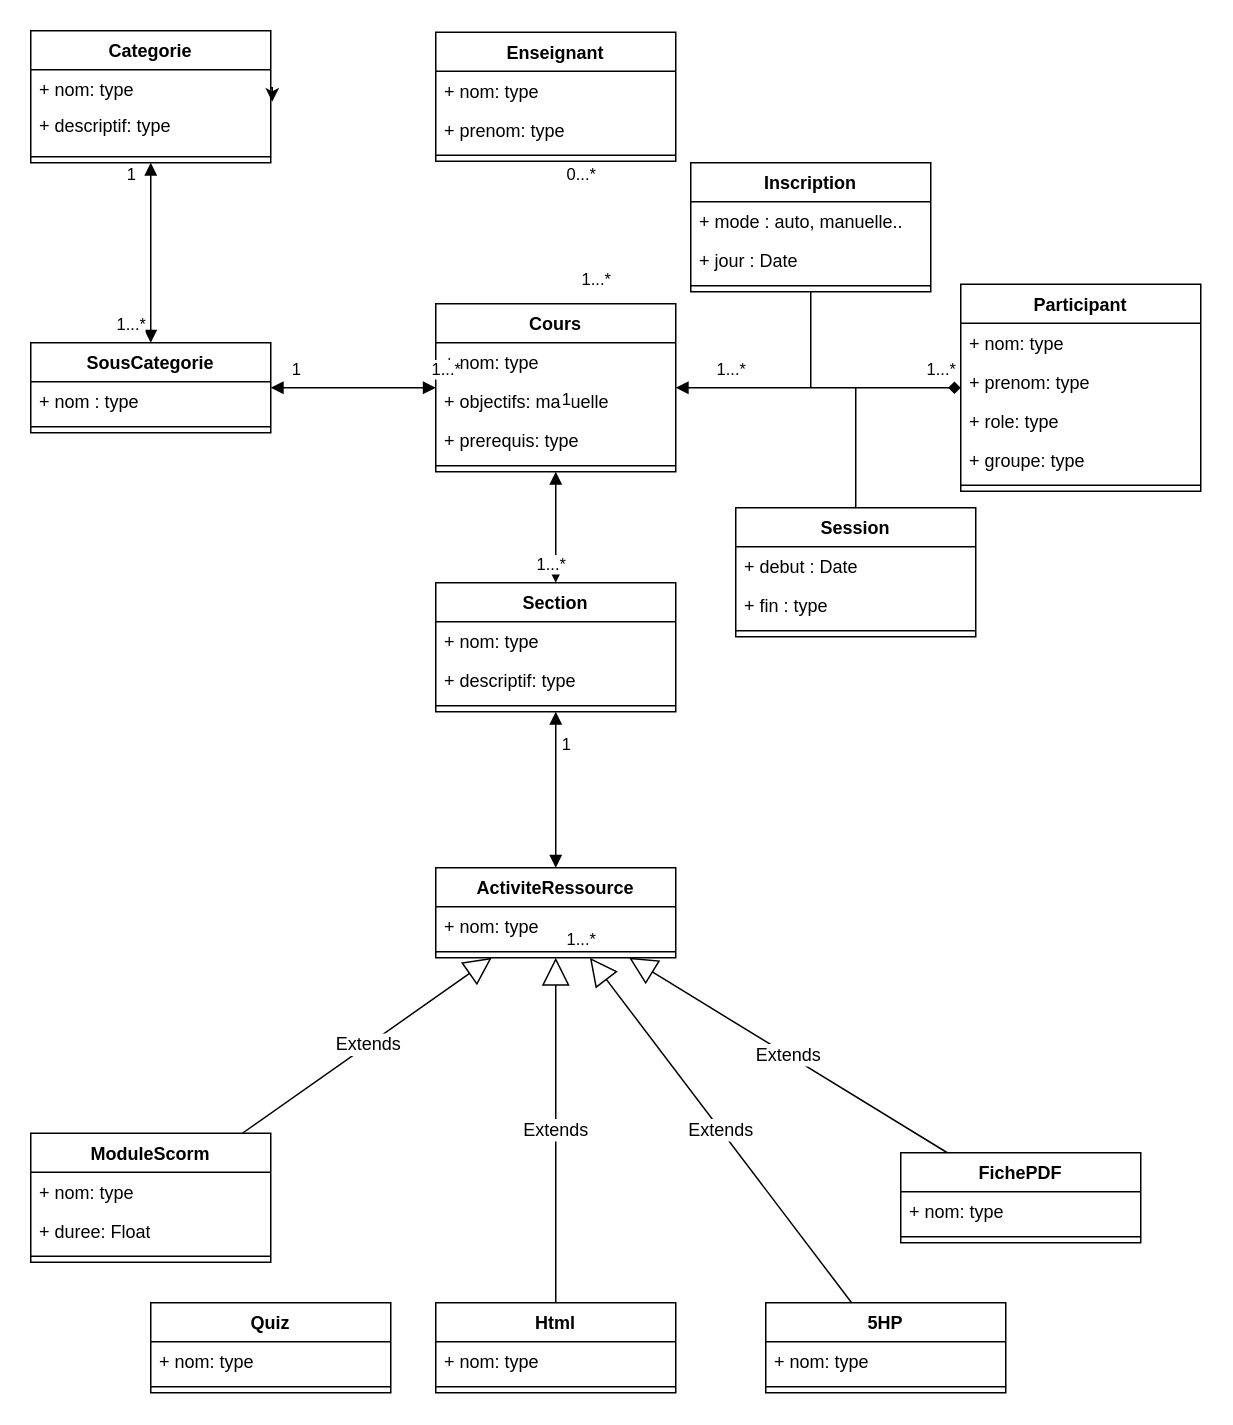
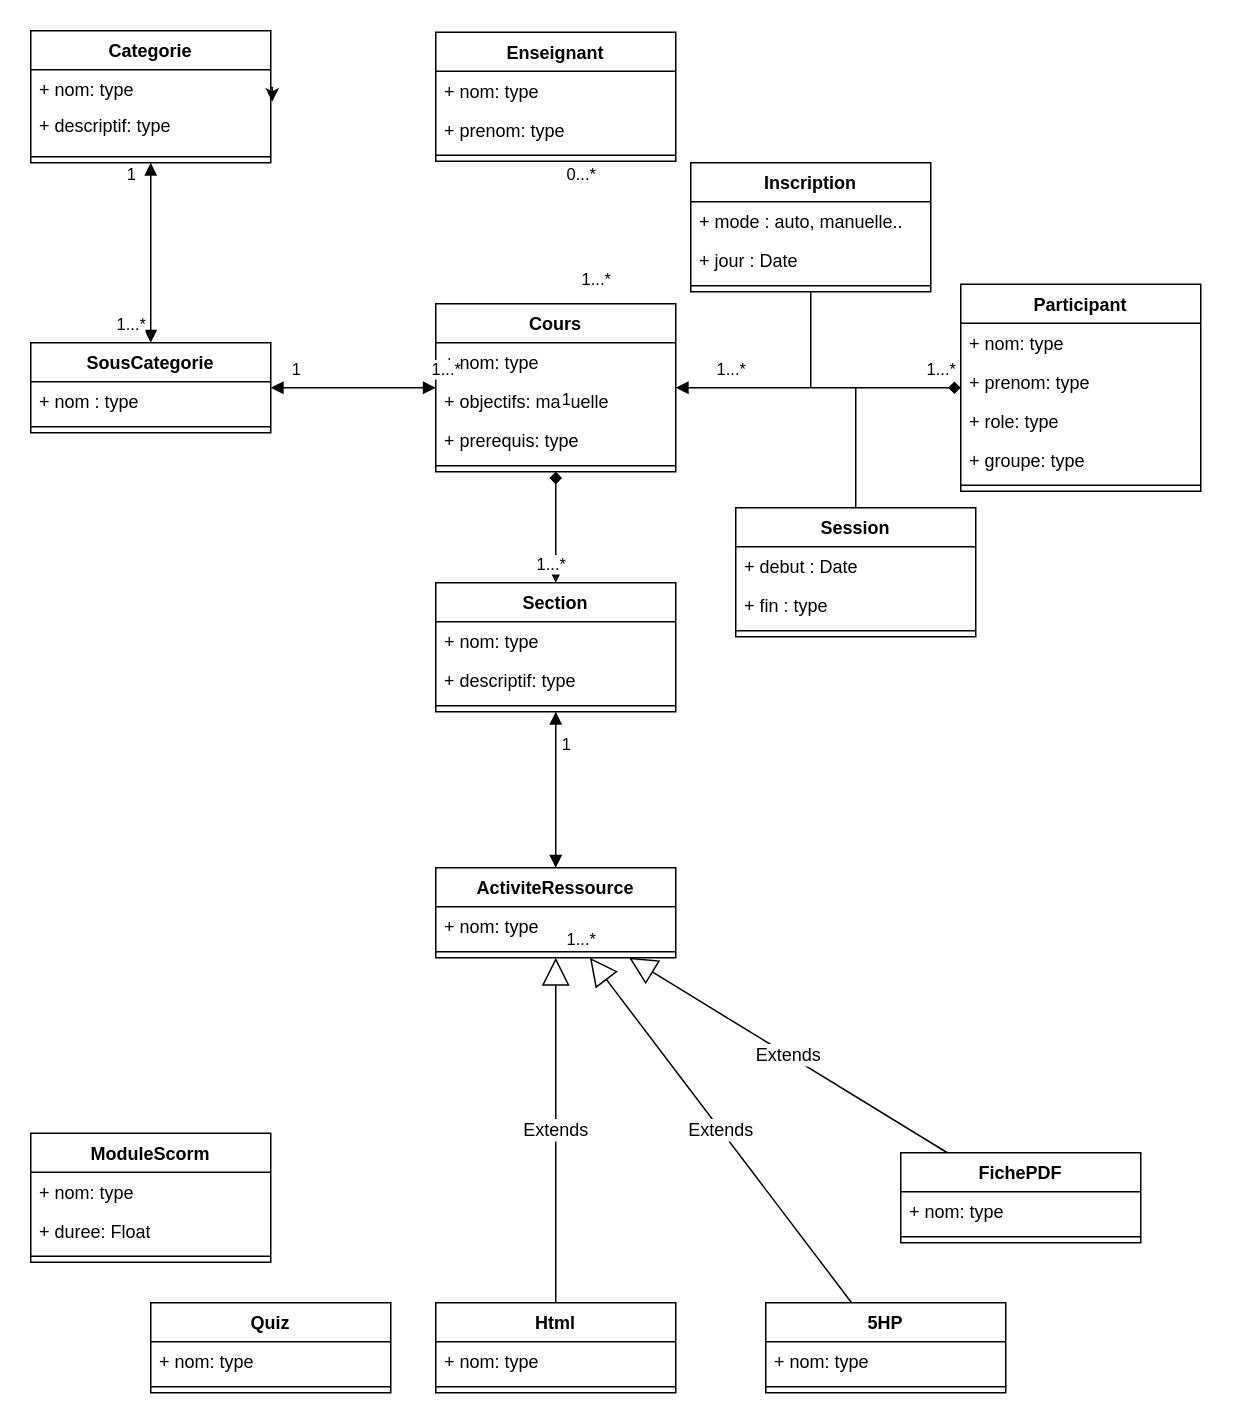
(556, 485) -> (556, 485)
(359, 1051) -> none
